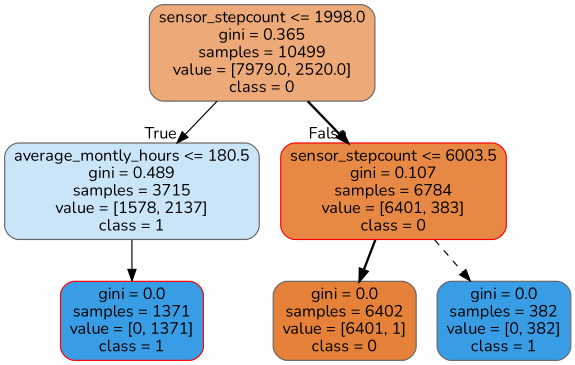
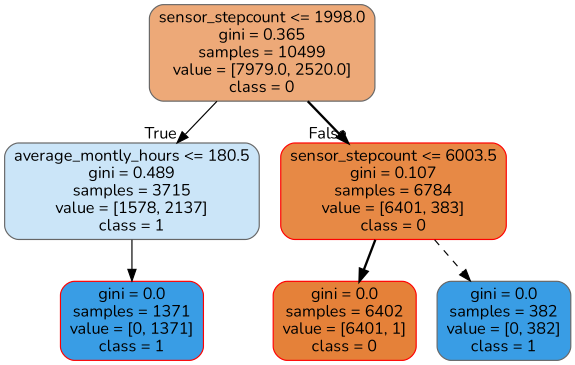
(345, 321) -> (345, 321)
